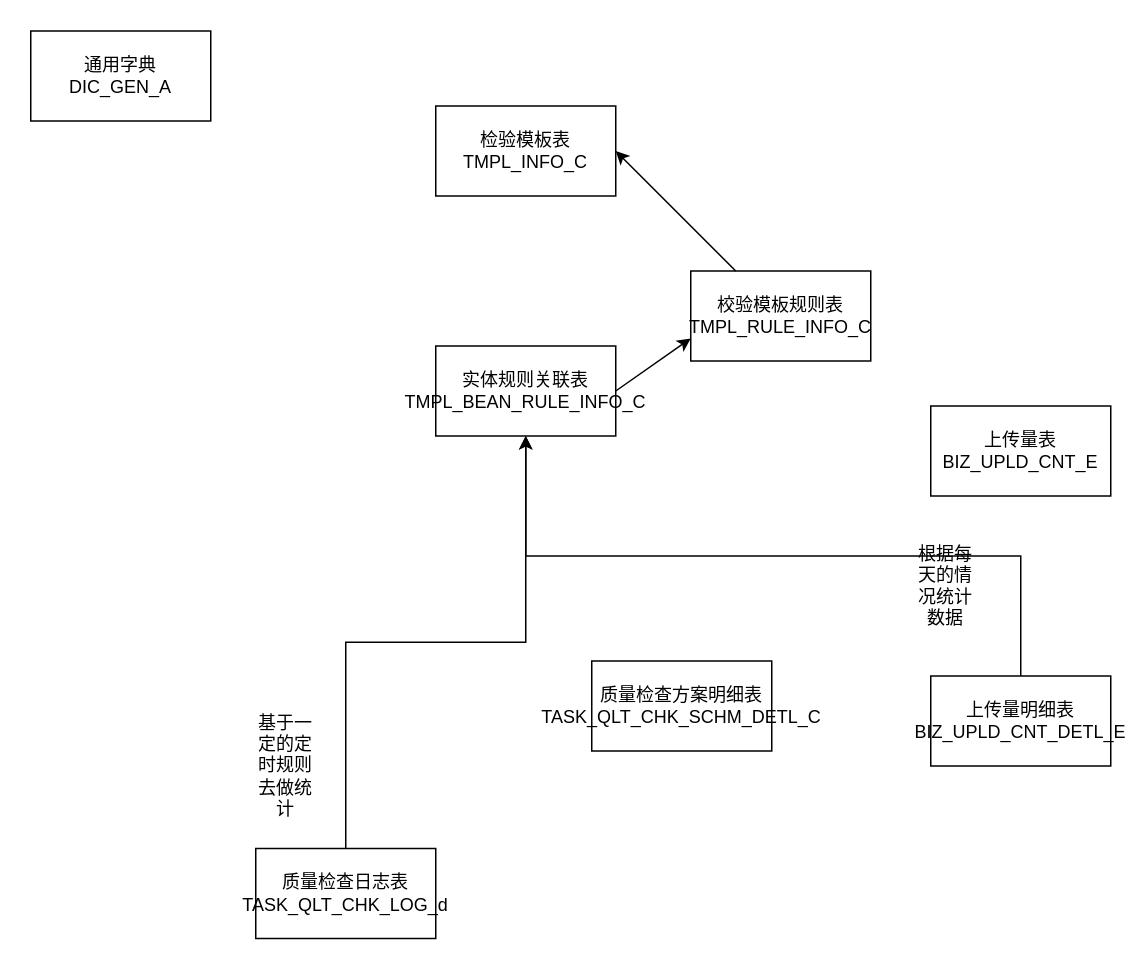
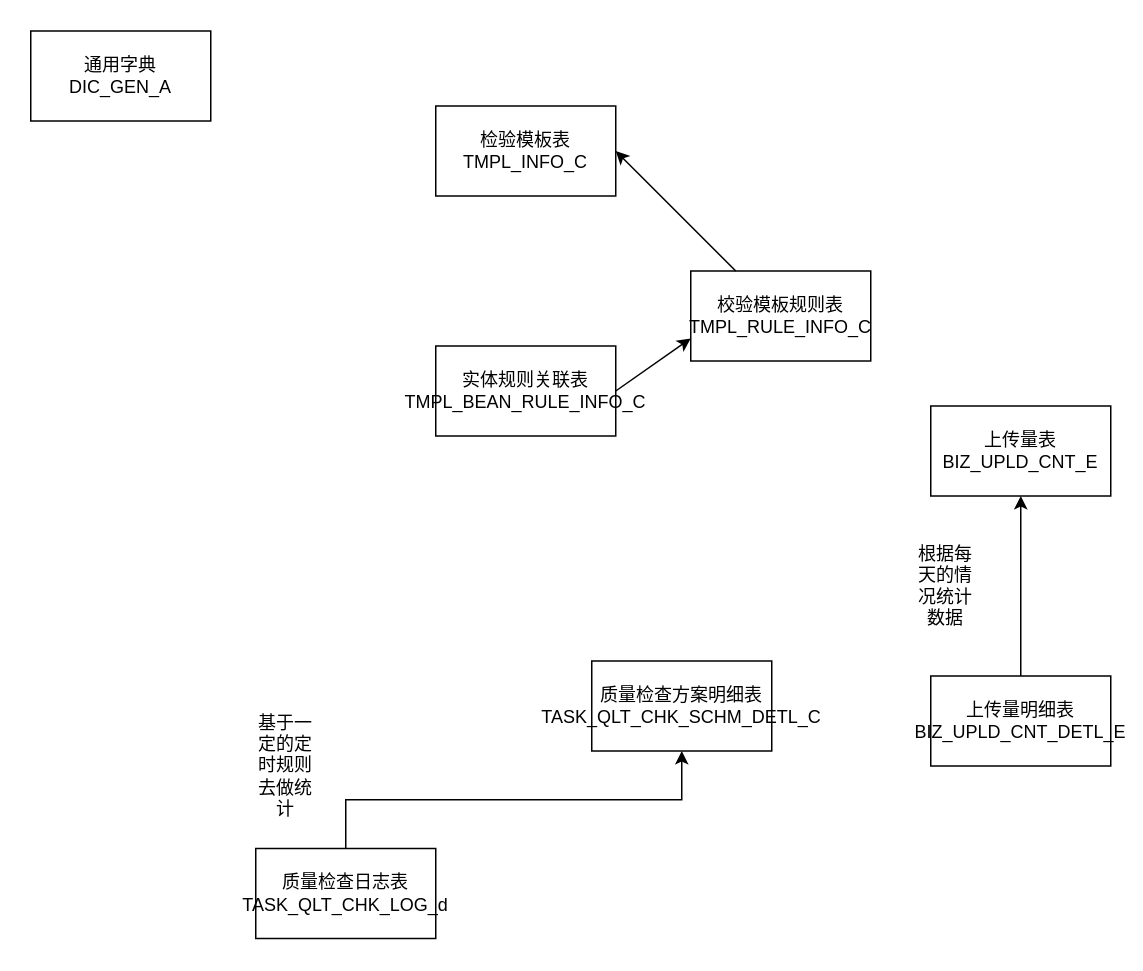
(775, 556) -> (1021, 532)
(398, 642) -> (532, 800)
